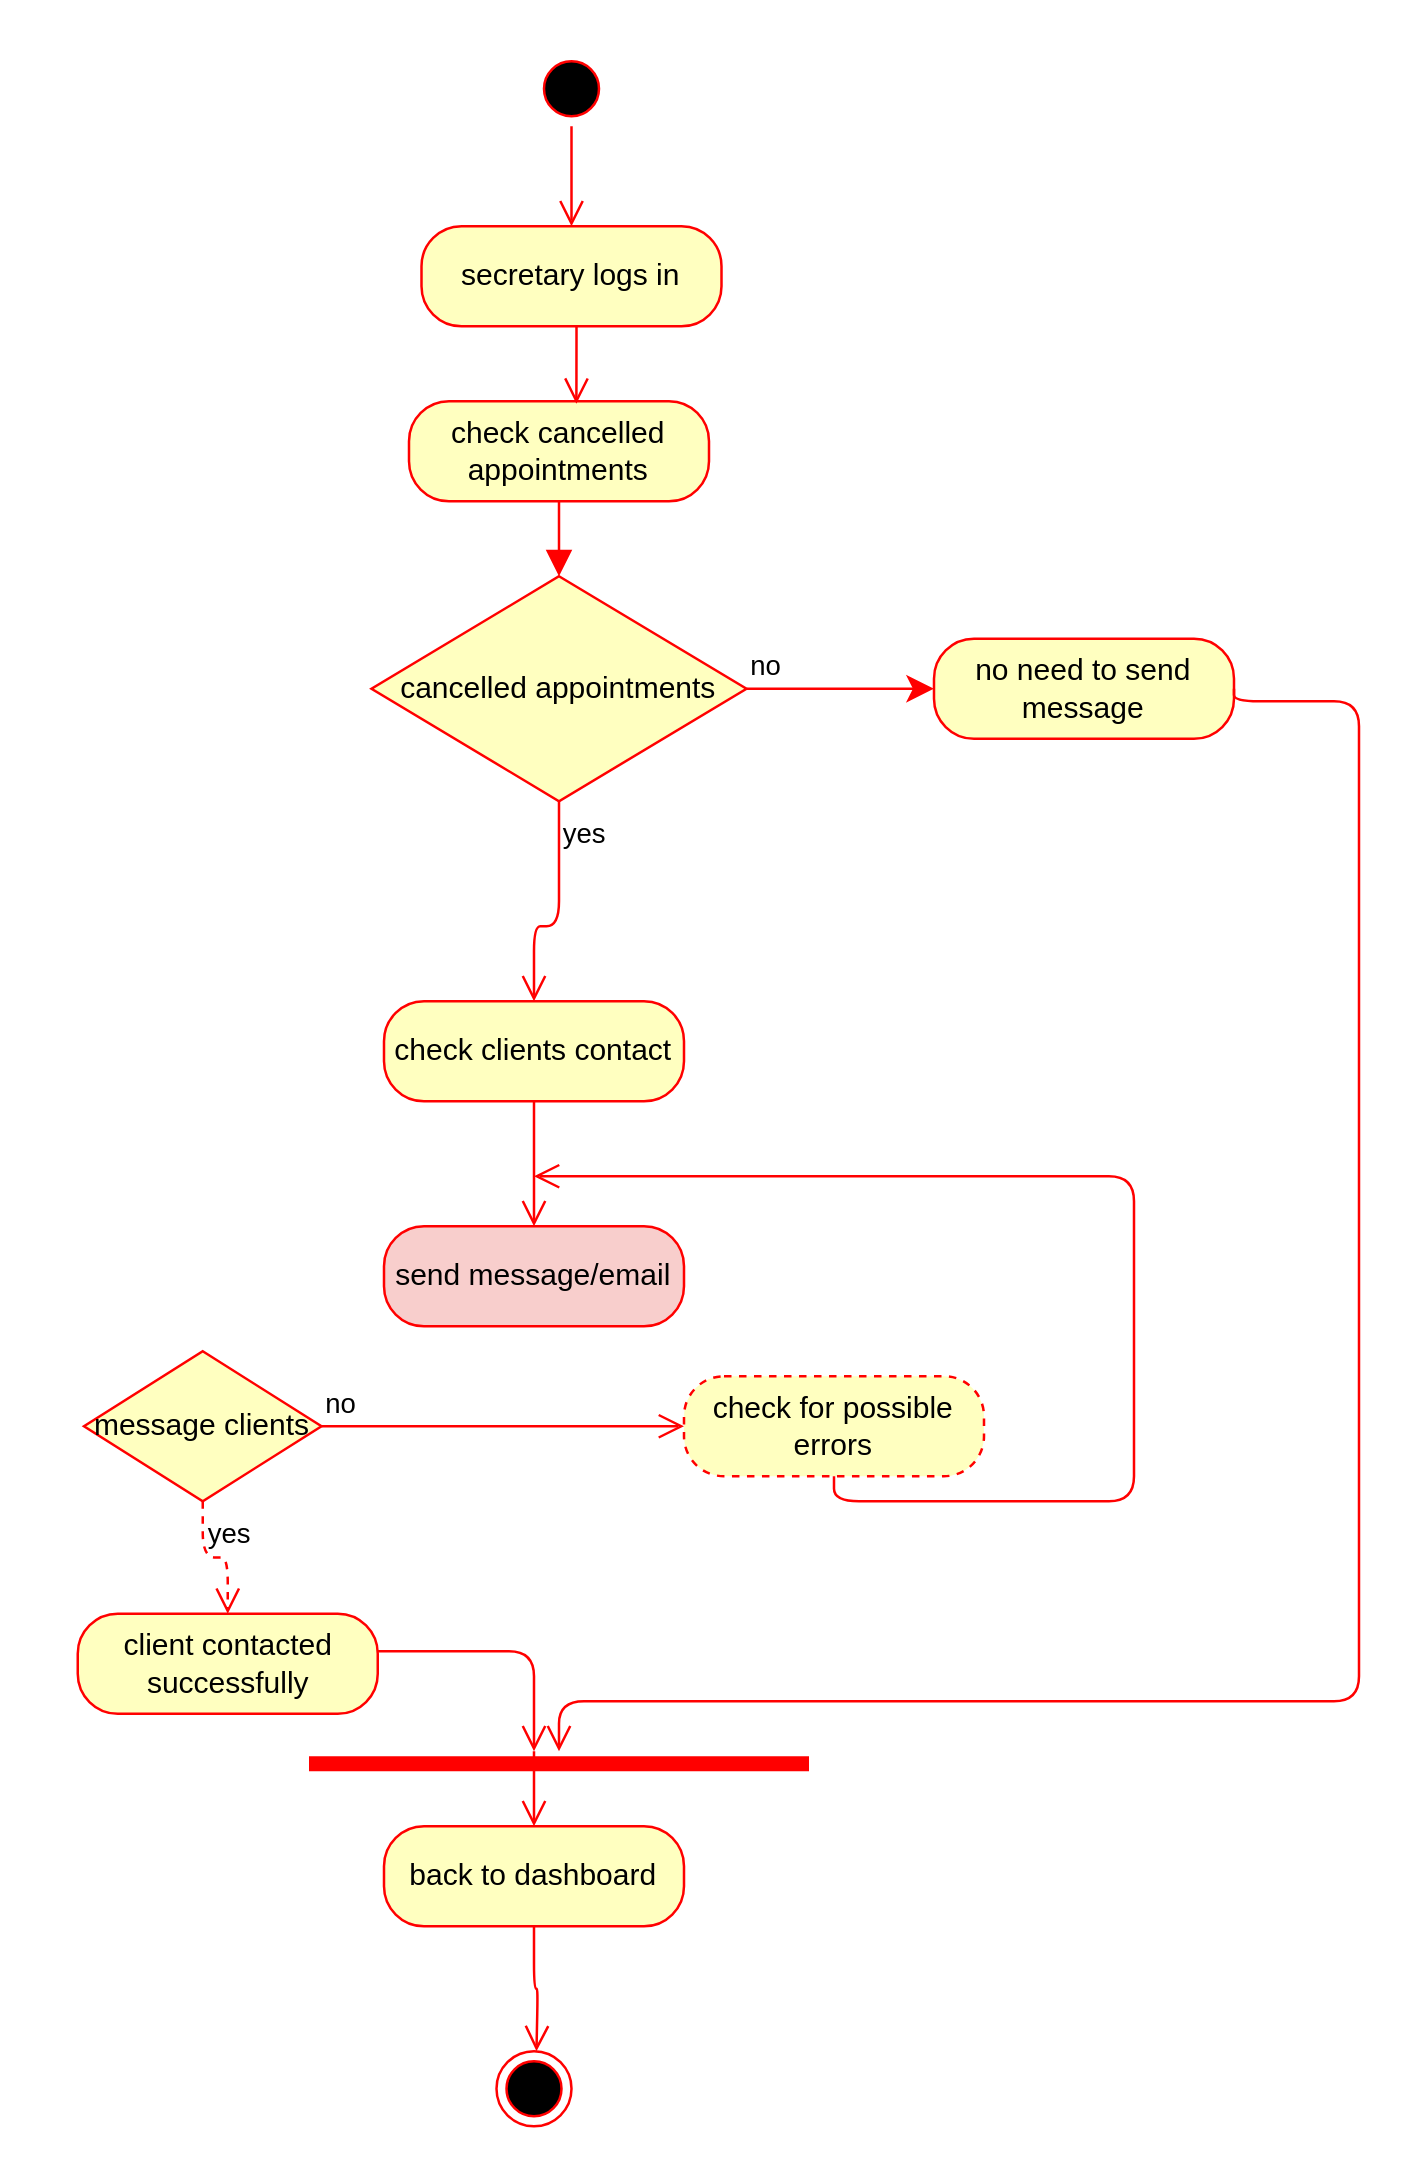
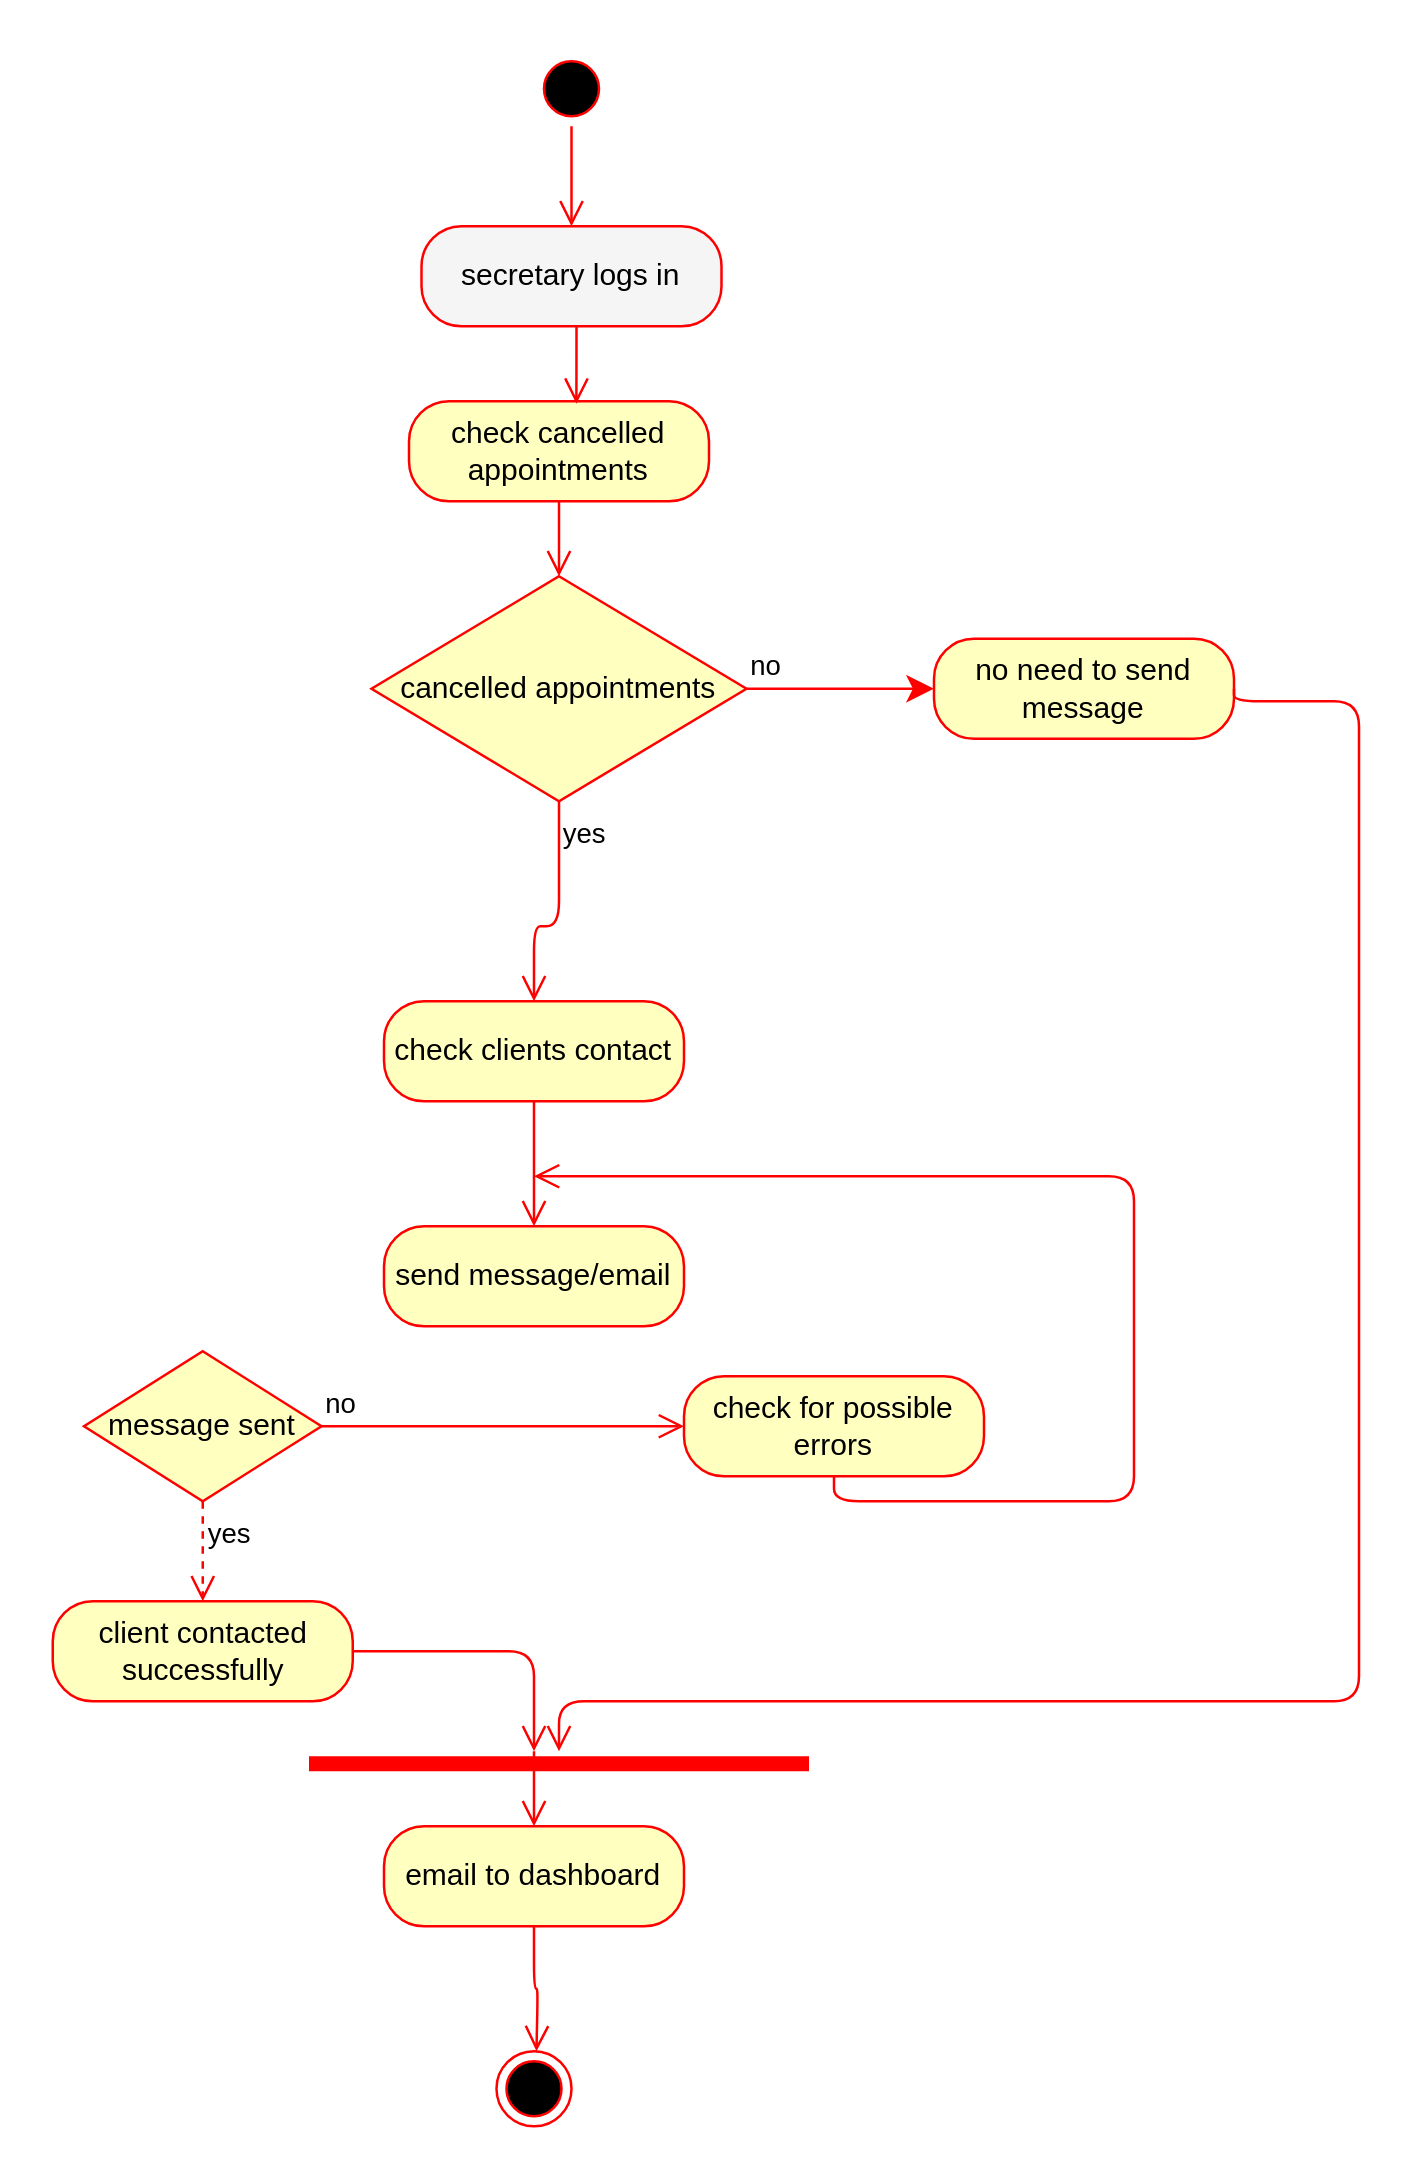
(571, 276) -> (571, 276)
(559, 549) -> (559, 558)
(534, 1276) -> (534, 1276)
(203, 1426) -> (203, 1426)
(834, 1426) -> (834, 1426)
(228, 1664) -> (203, 1651)
(534, 1876) -> (534, 1876)
